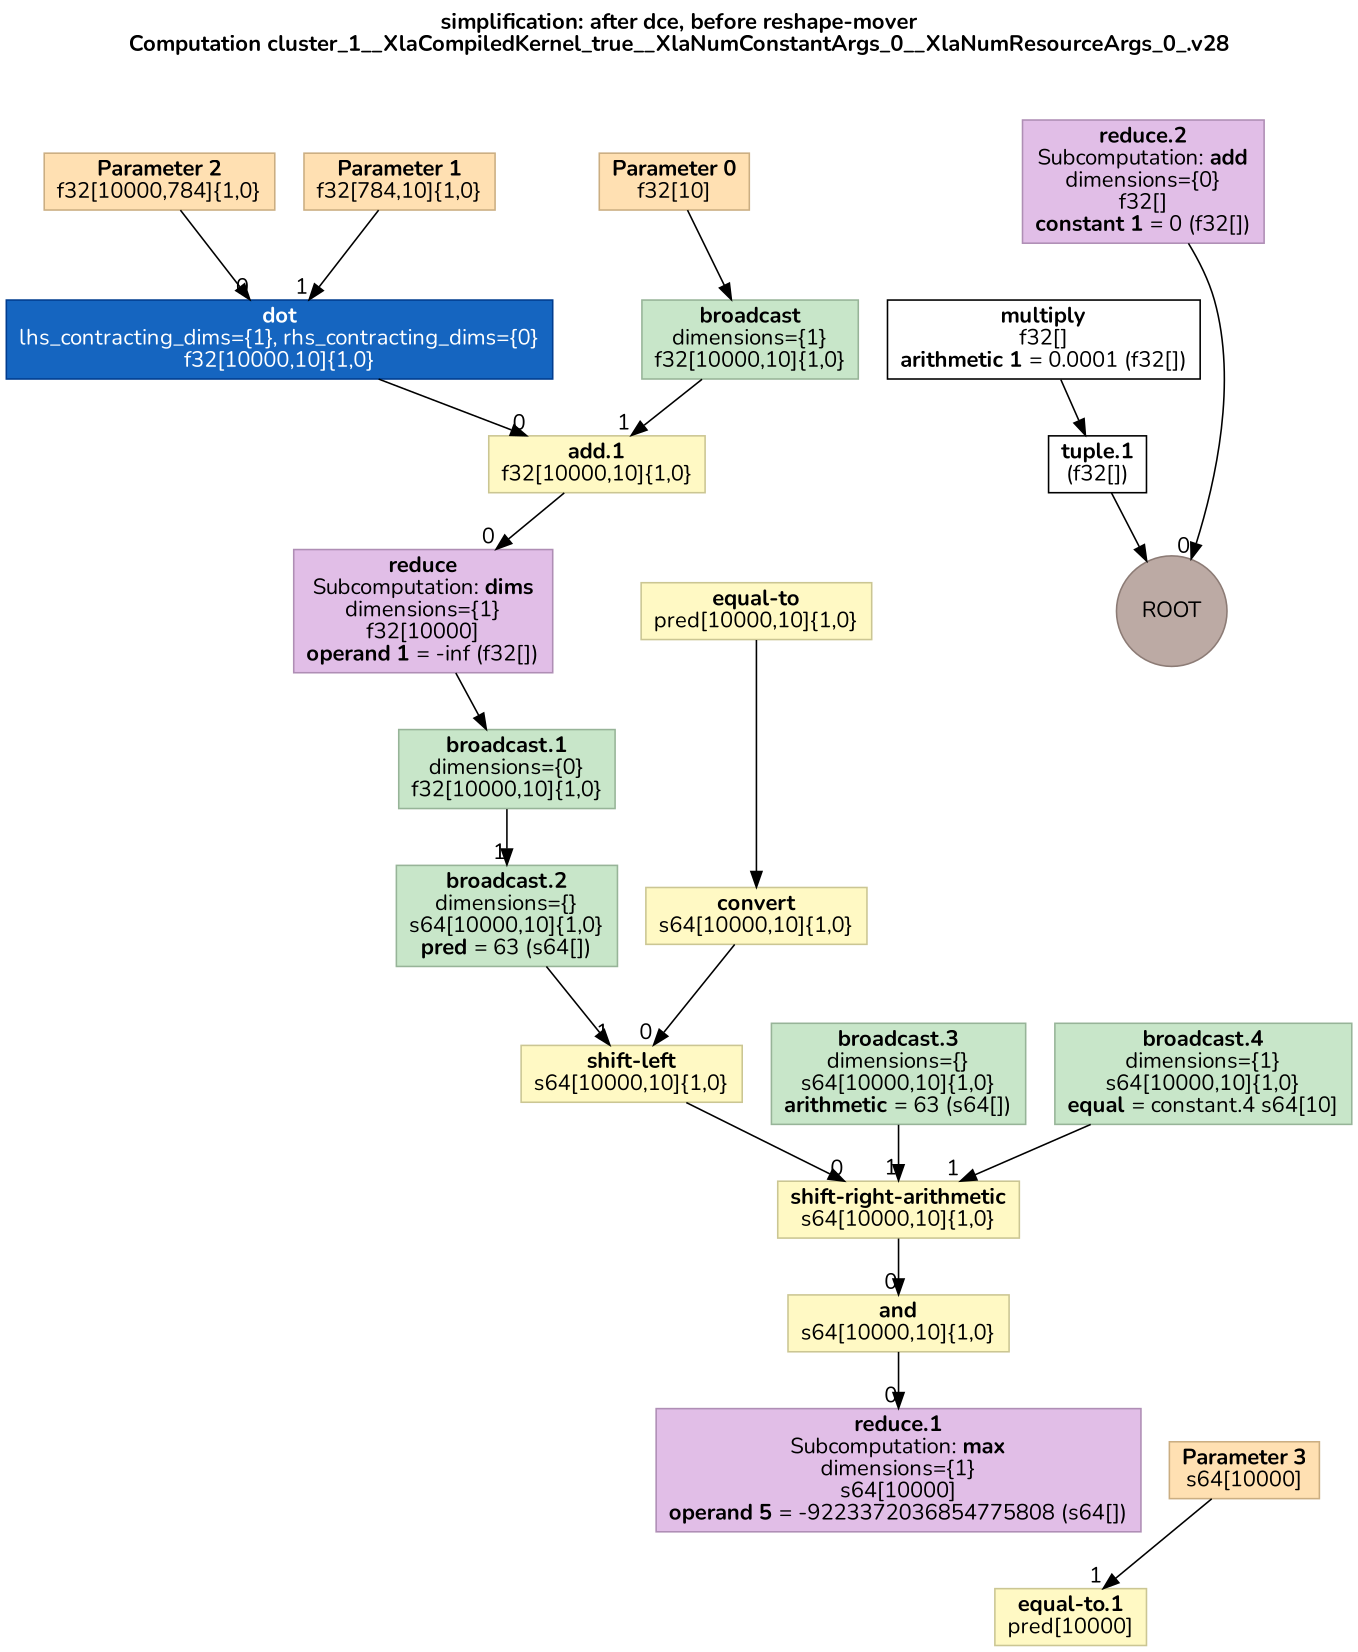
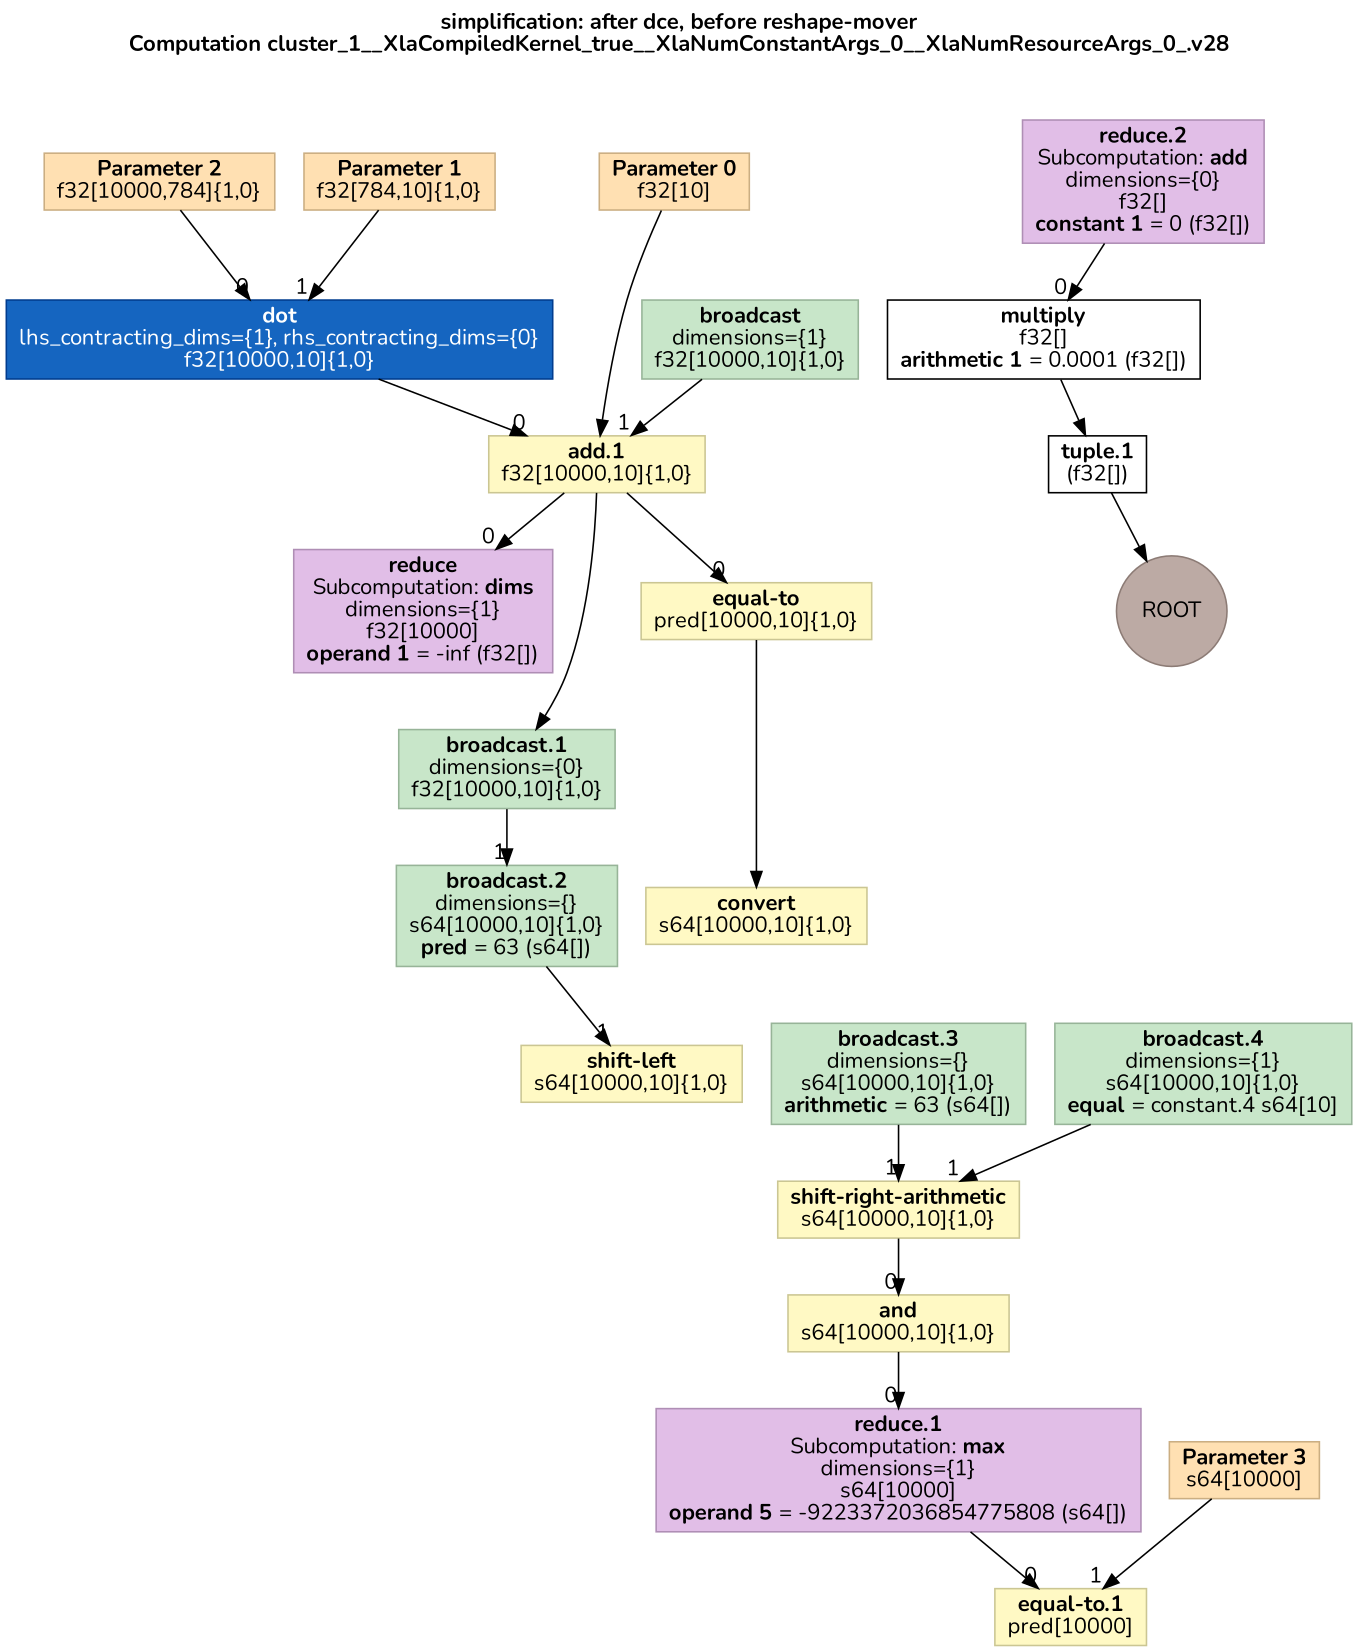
(706, 248) -> (623, 313)
(1224, 392) -> (1091, 265)
none -> (671, 532)
(467, 694) -> (584, 608)
(699, 988) -> none
(758, 1138) -> none
none -> (998, 1555)
